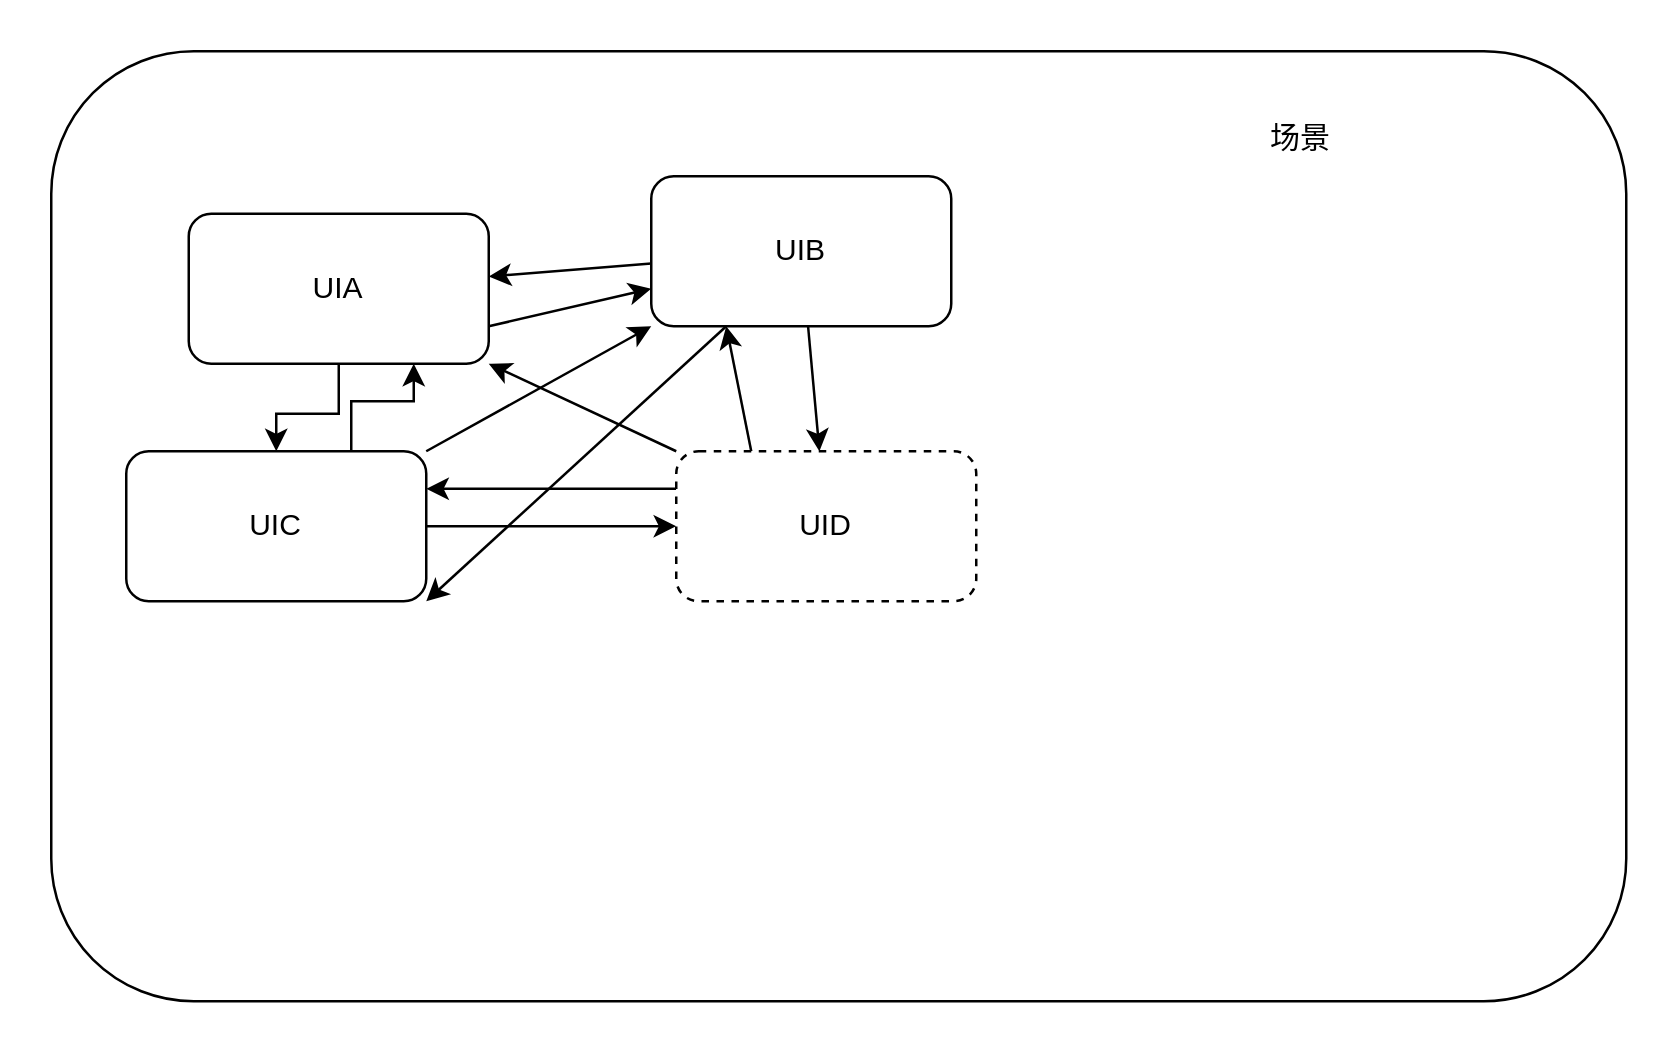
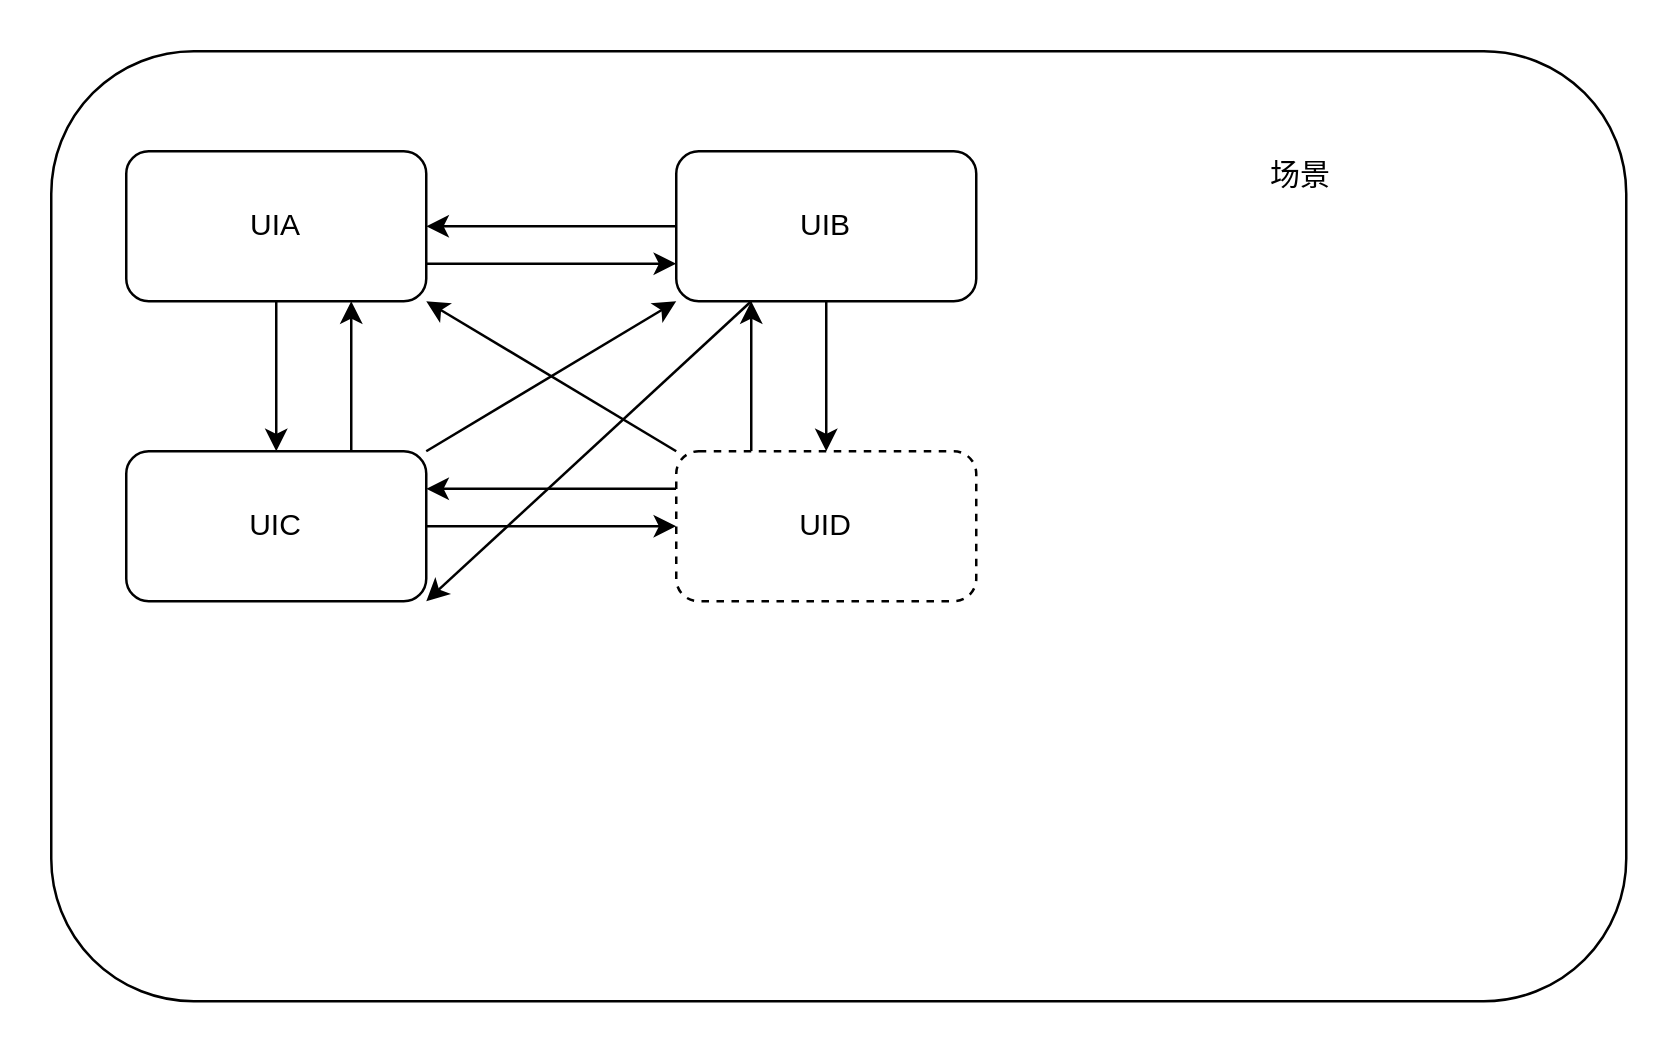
(1301, 139) -> (1301, 176)
(801, 251) -> (826, 226)
(339, 289) -> (276, 226)
